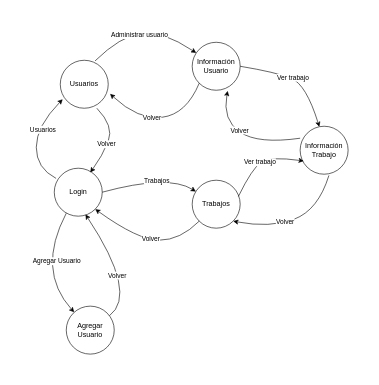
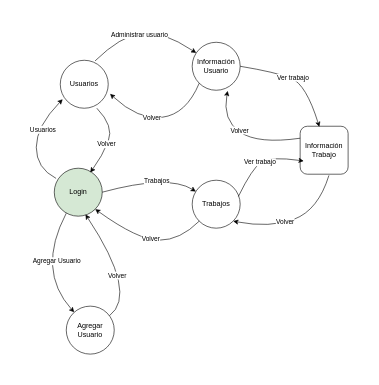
(324, 150) -> (324, 150)
(78, 192) -> (78, 192)
